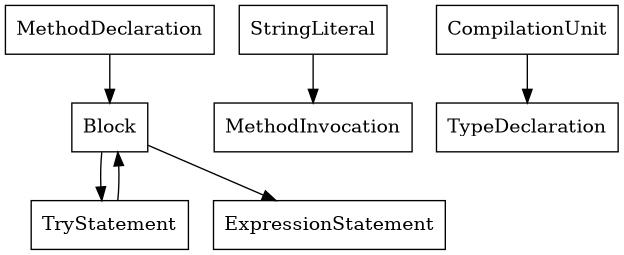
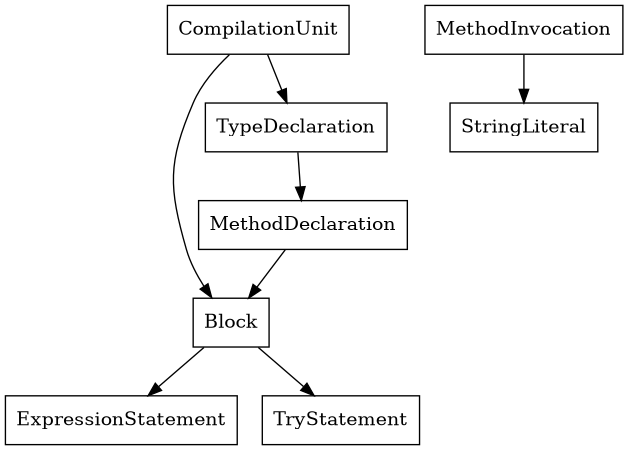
(313, 72) -> (524, 72)
none -> (299, 170)
(119, 183) -> (174, 166)
